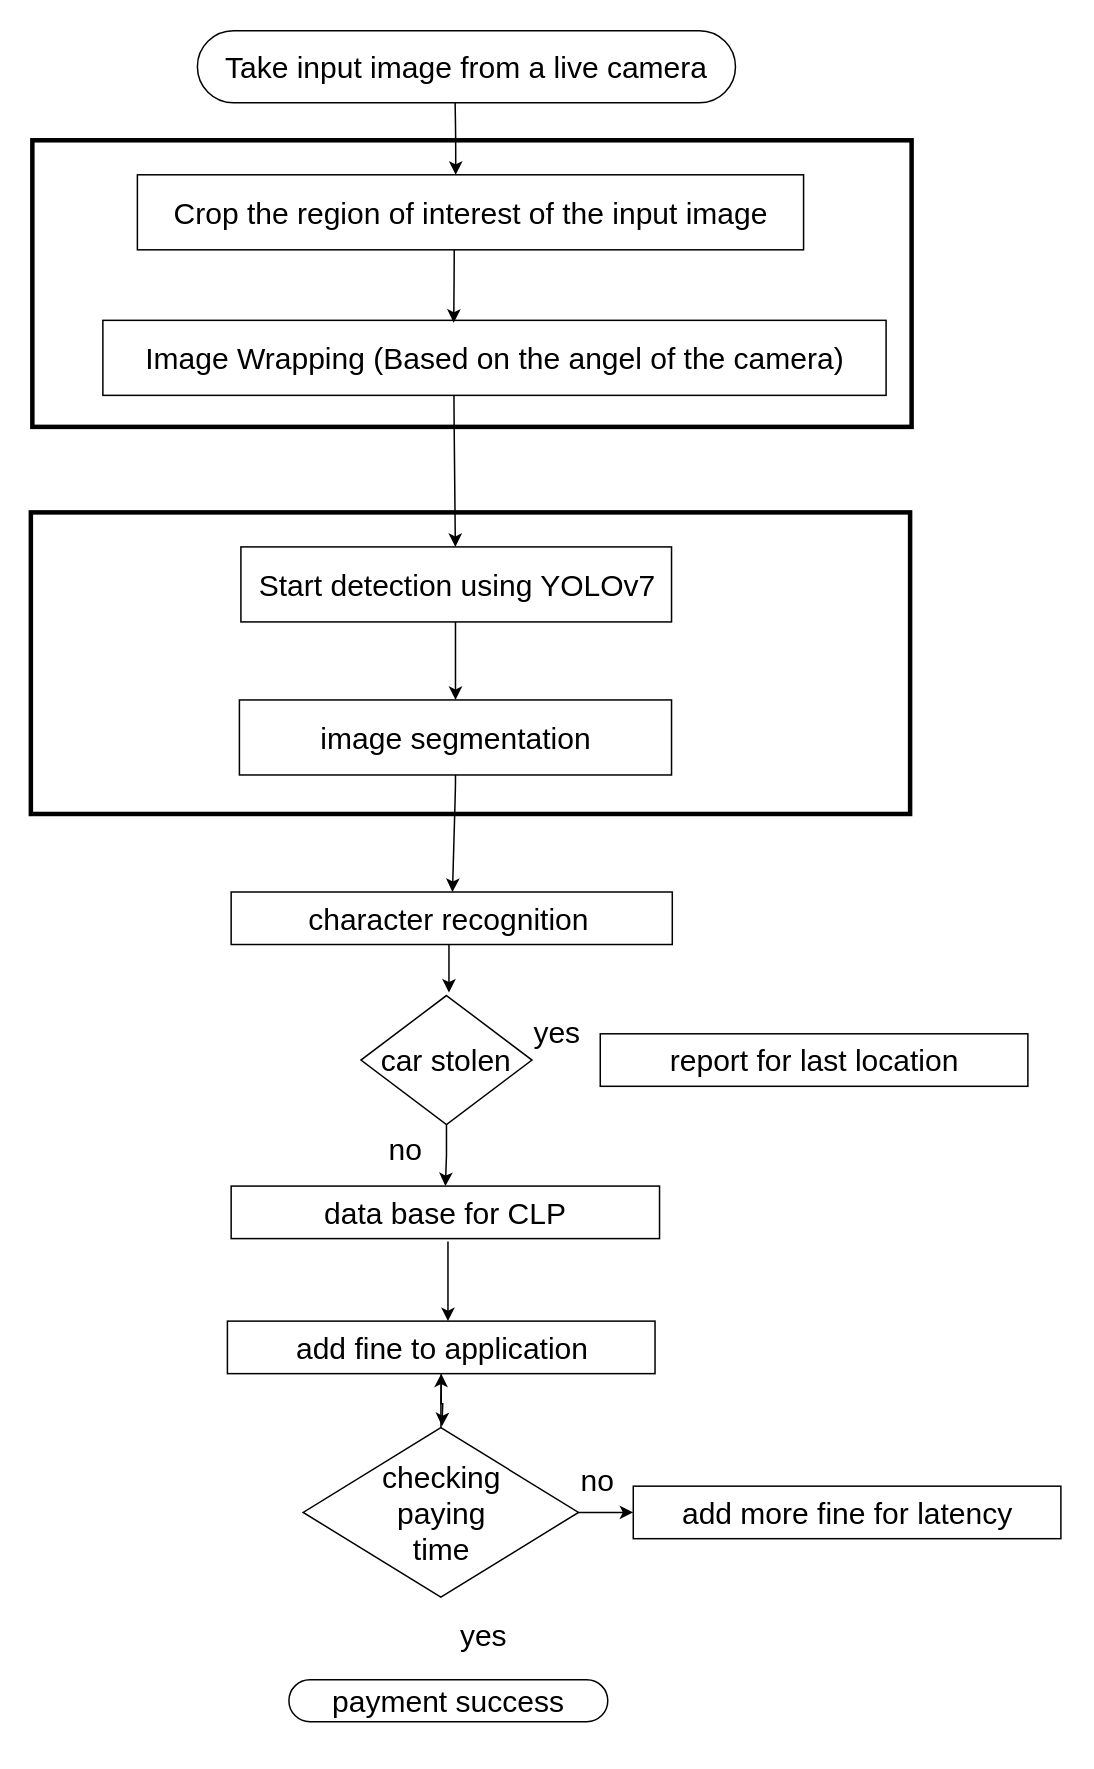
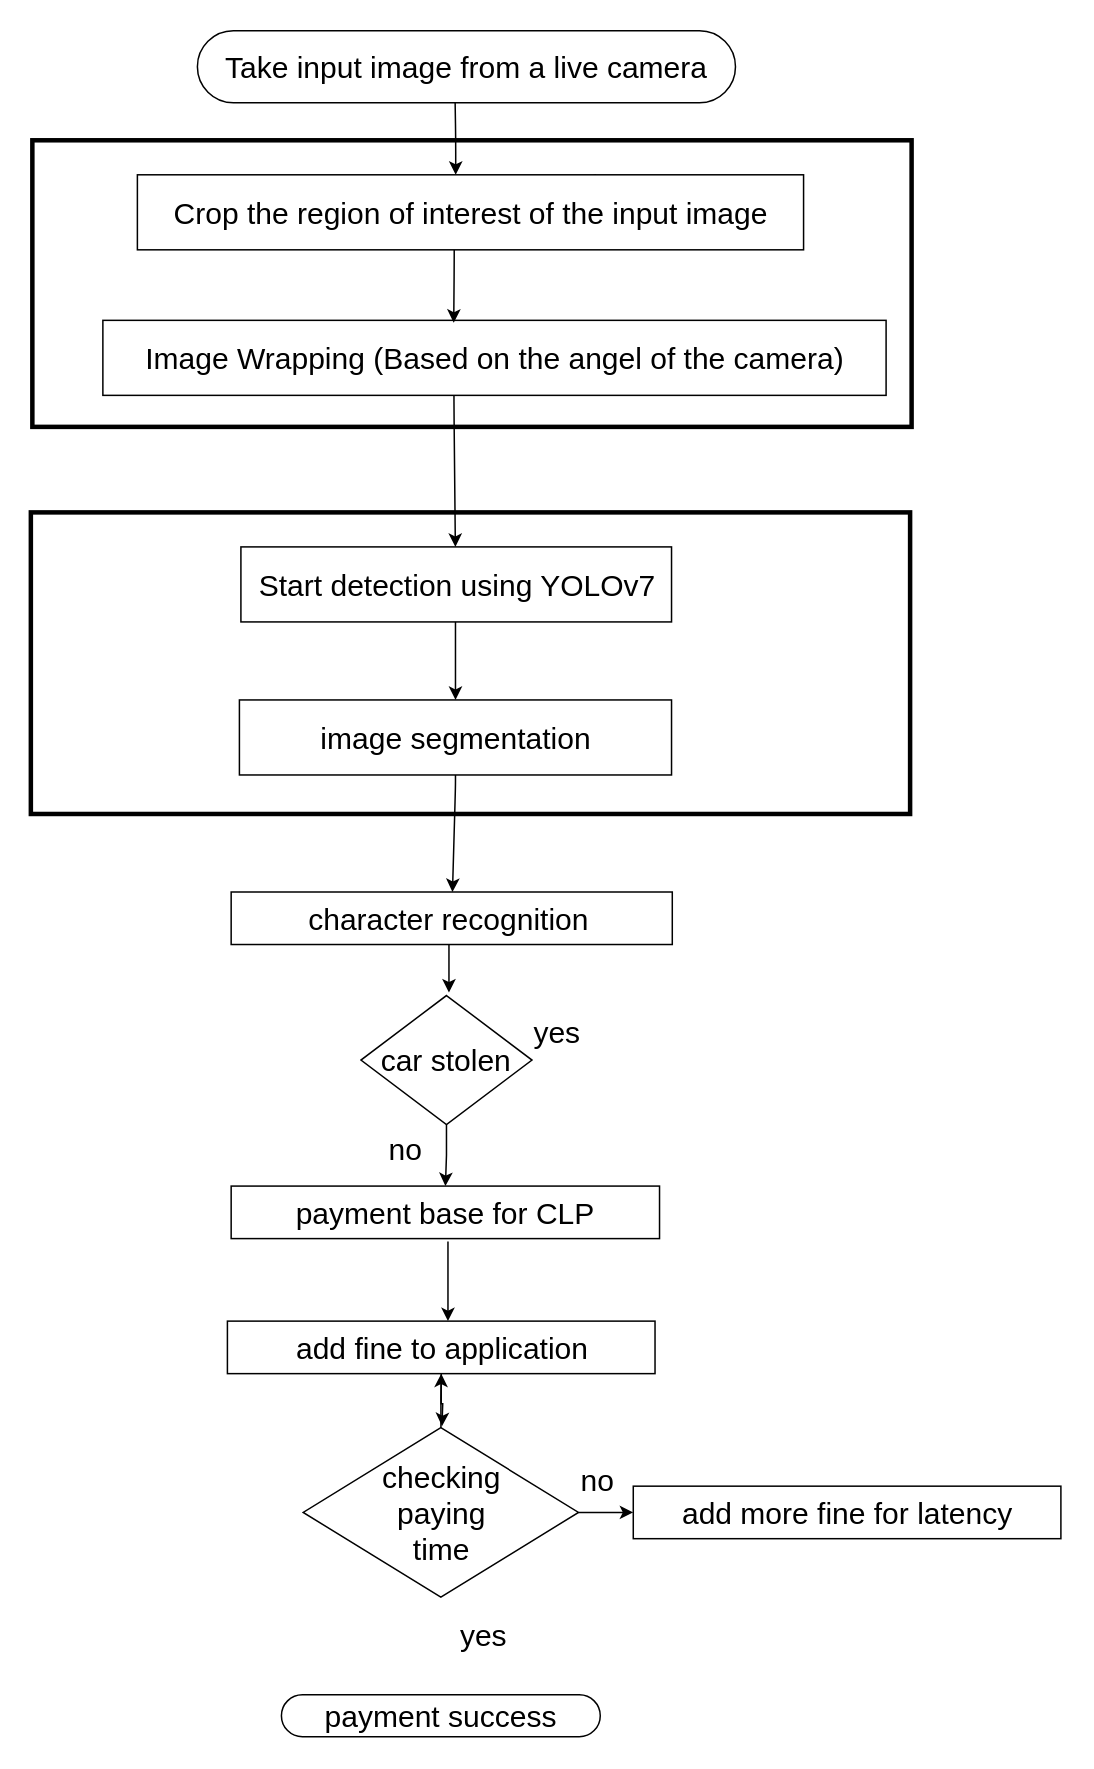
(814, 1060) -> none
(446, 1213) -> (446, 1213)
(448, 1700) -> (441, 1715)
